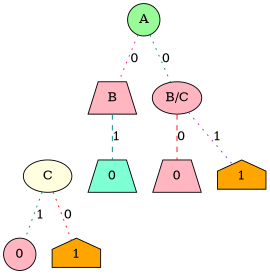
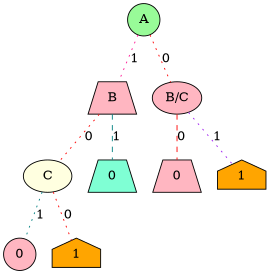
(135, 59) -> (135, 59)
(160, 59) -> (160, 59)
none -> (79, 138)
